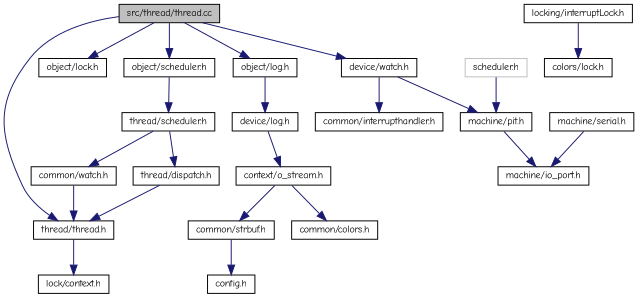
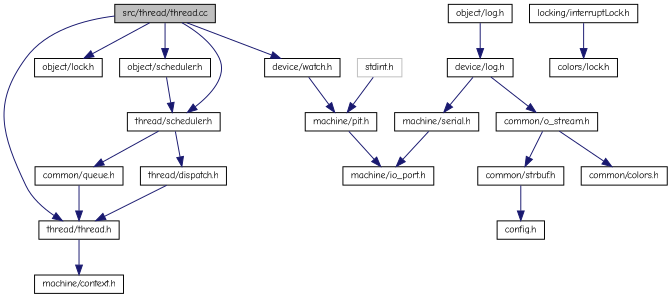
(213, 38) -> (220, 61)
(496, 68) -> (380, 68)
none -> (462, 91)
(379, 122) -> none
(74, 176) -> (79, 176)
(283, 176) -> (547, 122)
(74, 284) -> (79, 284)
